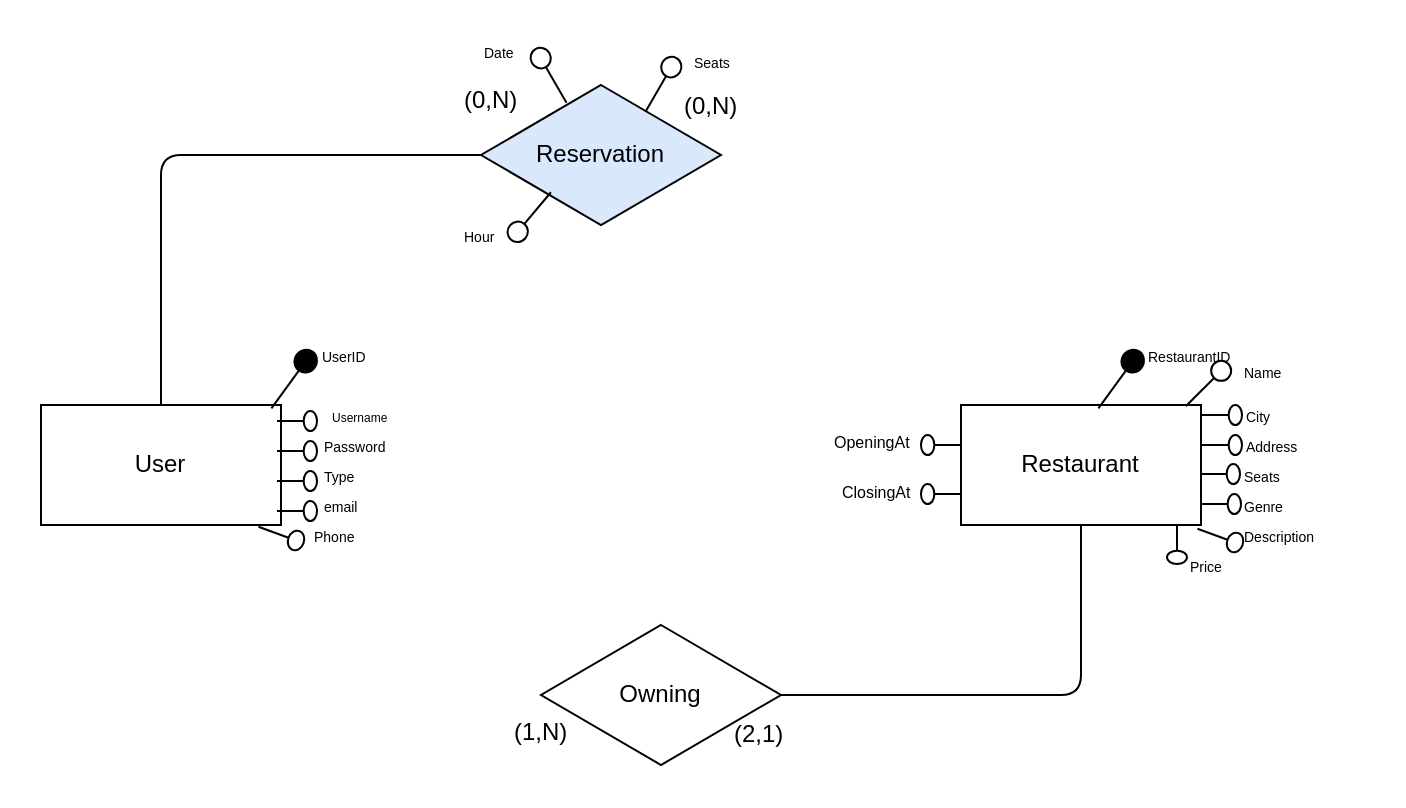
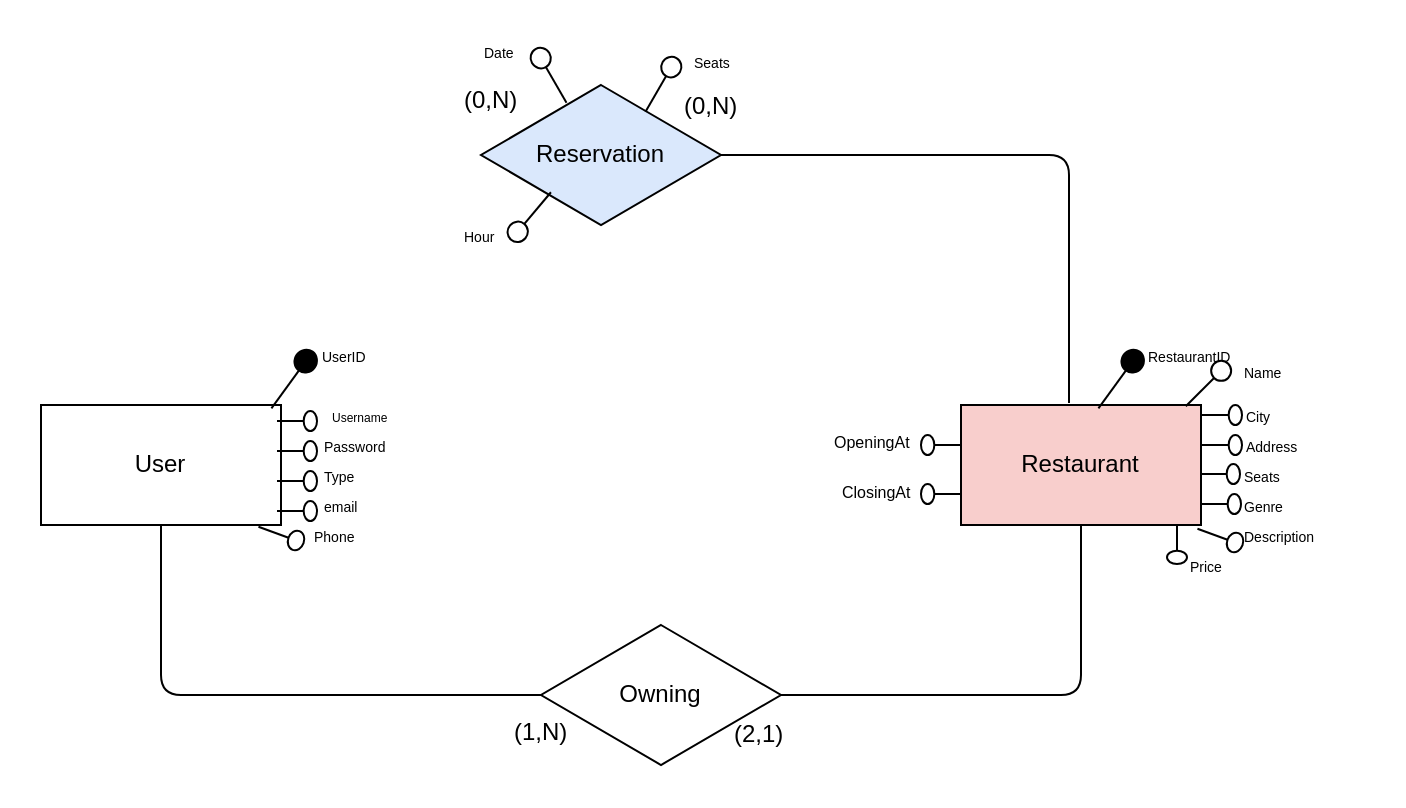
(203, 155) -> none
none -> (1011, 155)
(1081, 465) -> (1081, 465)
none -> (273, 695)
